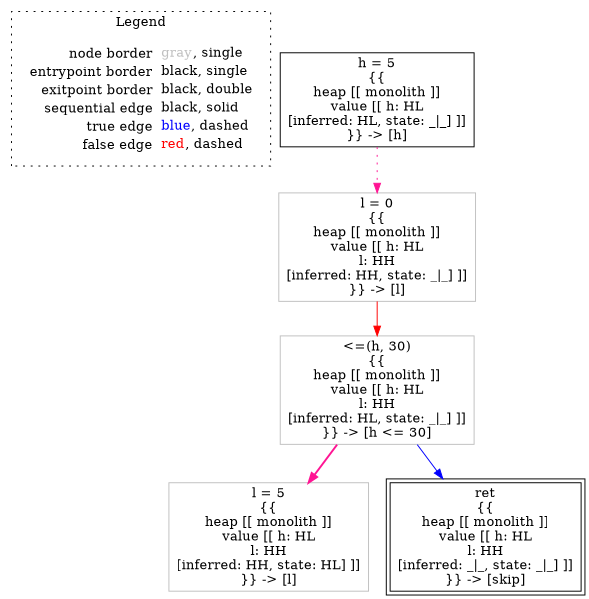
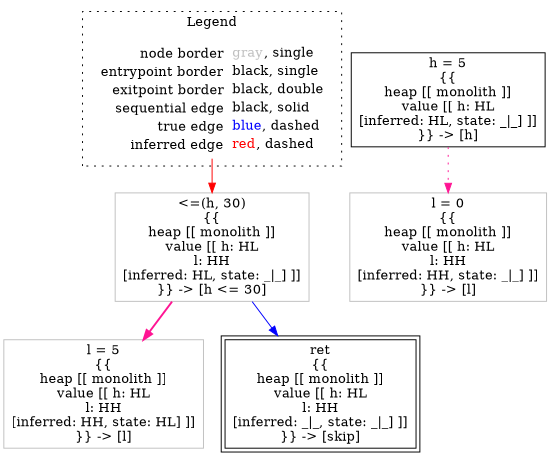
(120, 145) -> (179, 145)
(377, 314) -> (212, 172)
